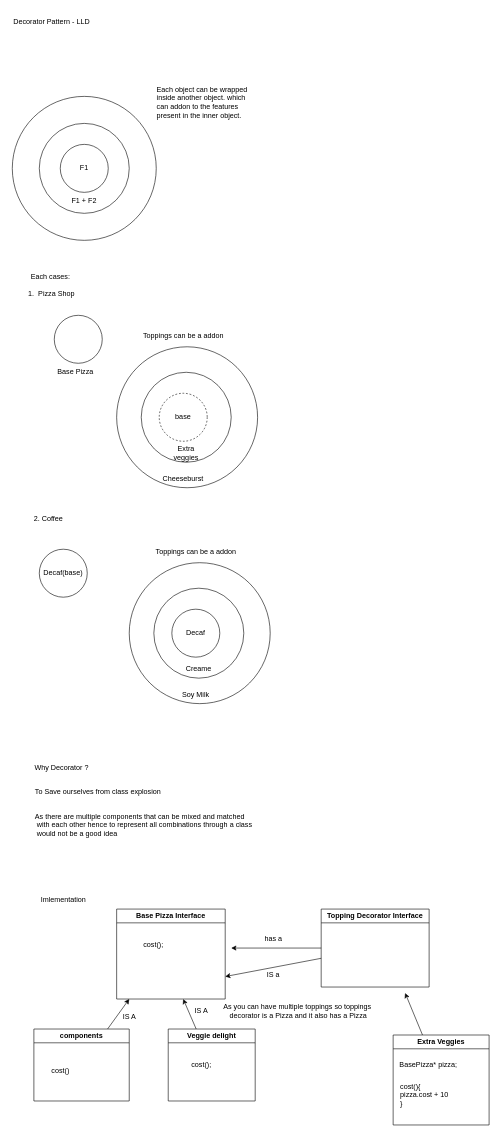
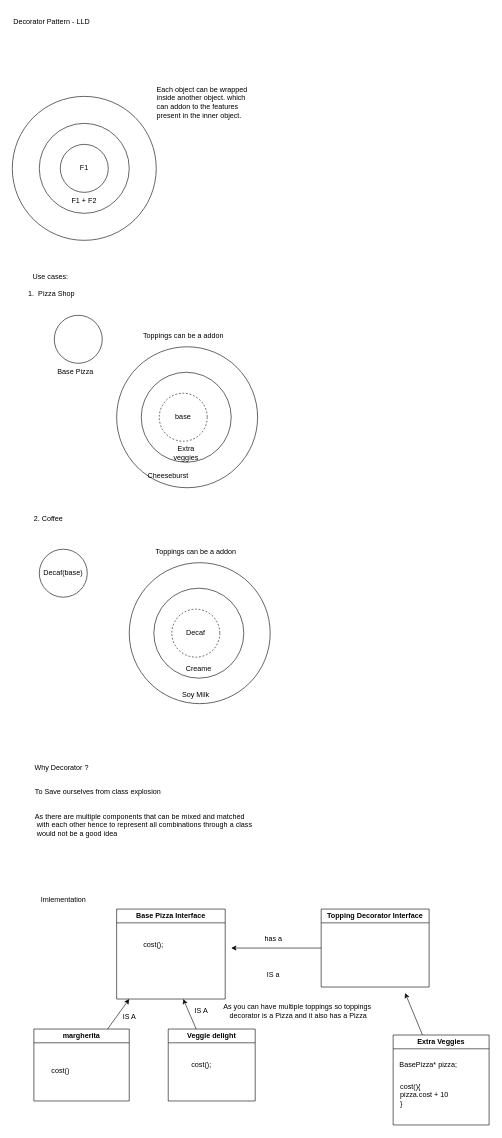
(52, 285) -> (52, 285)
(183, 479) -> (168, 476)
(196, 633) -> (196, 633)
(275, 967) -> none
(82, 1037) -> (82, 1037)
